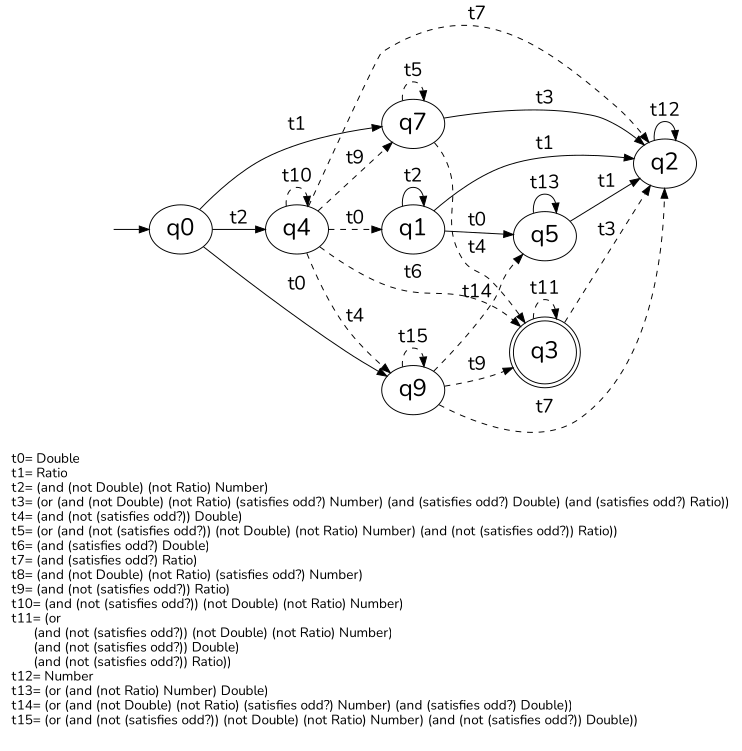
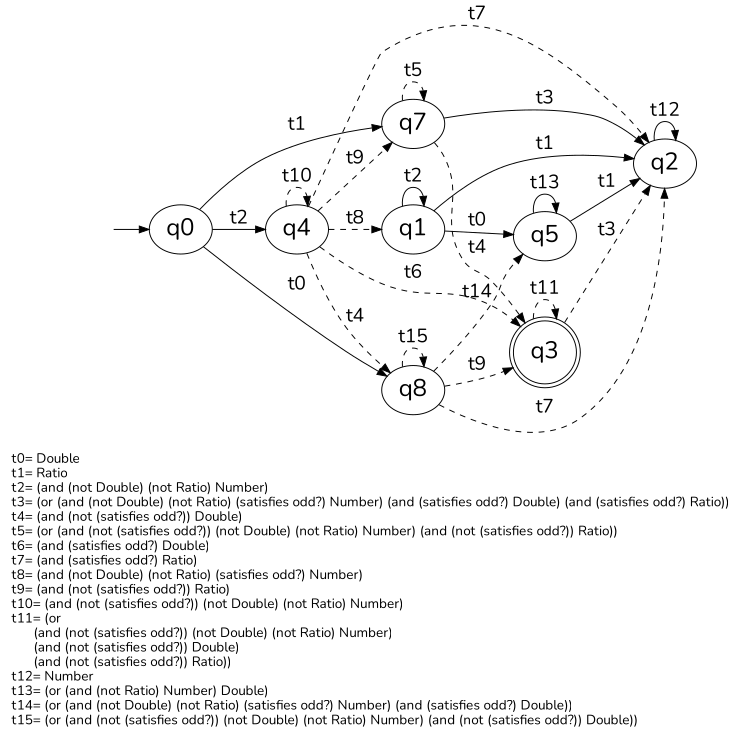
(355, 219) -> (355, 219)
(413, 390) -> (413, 390)
